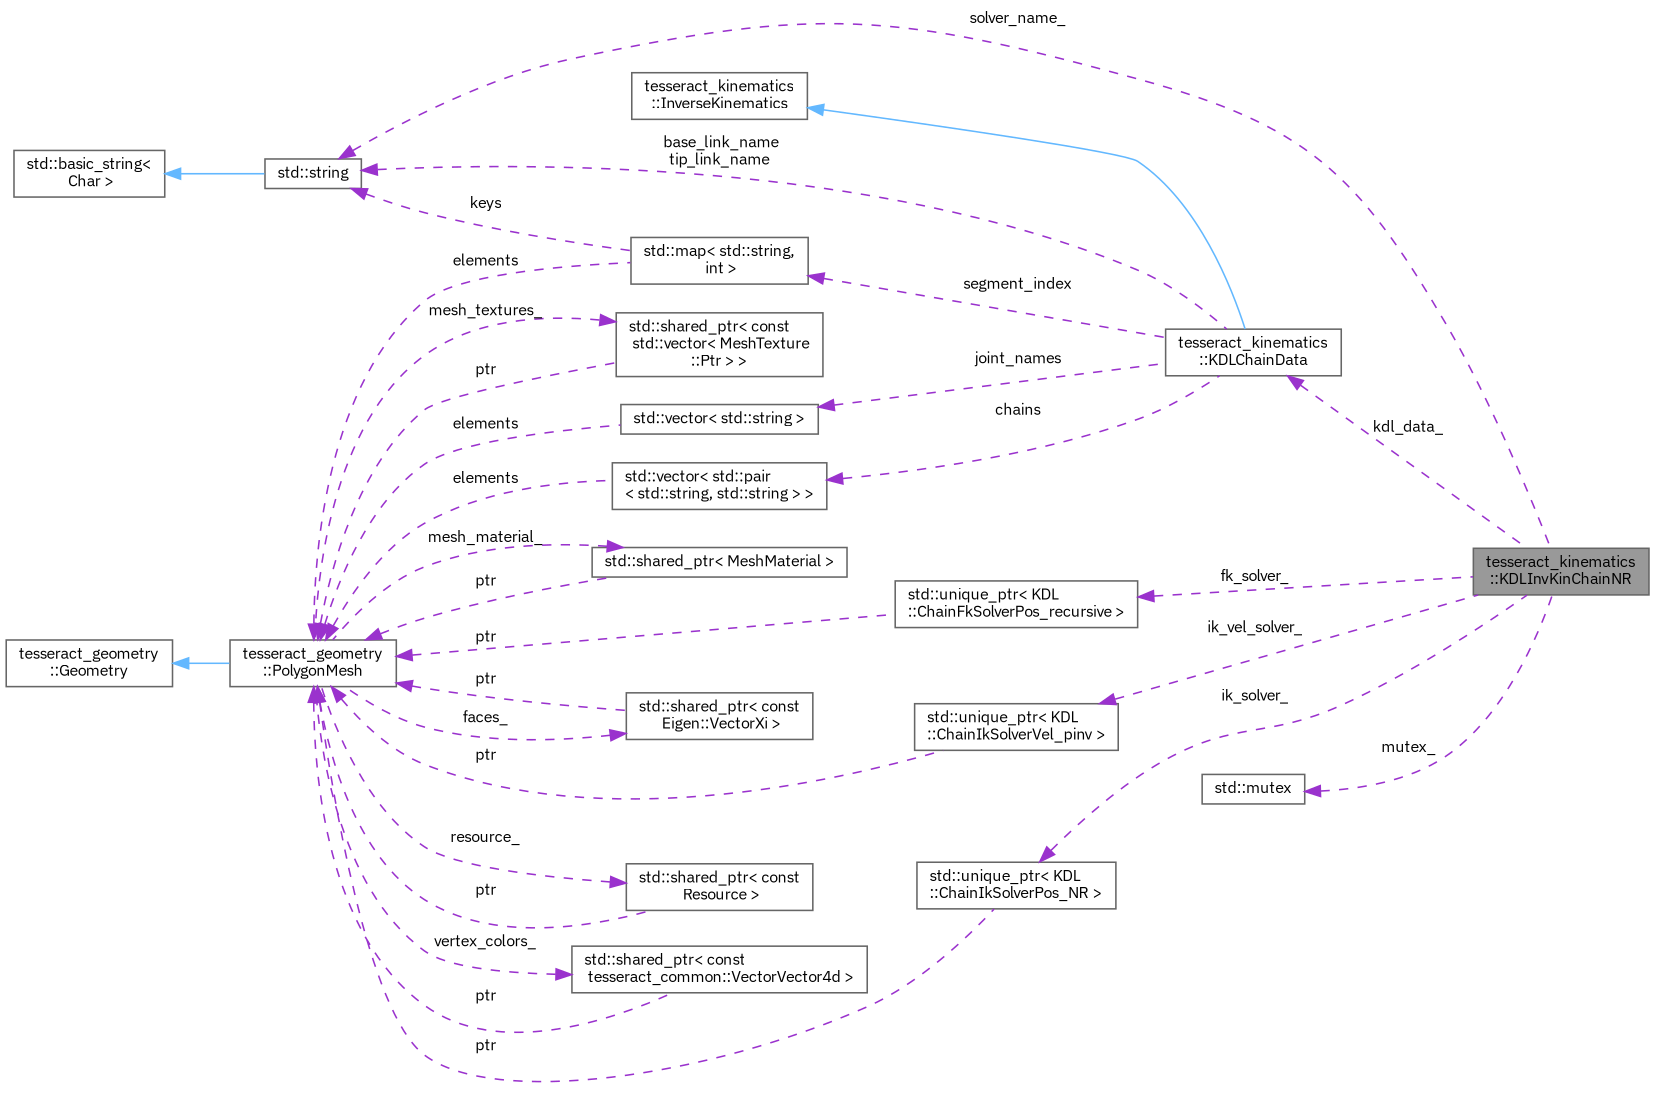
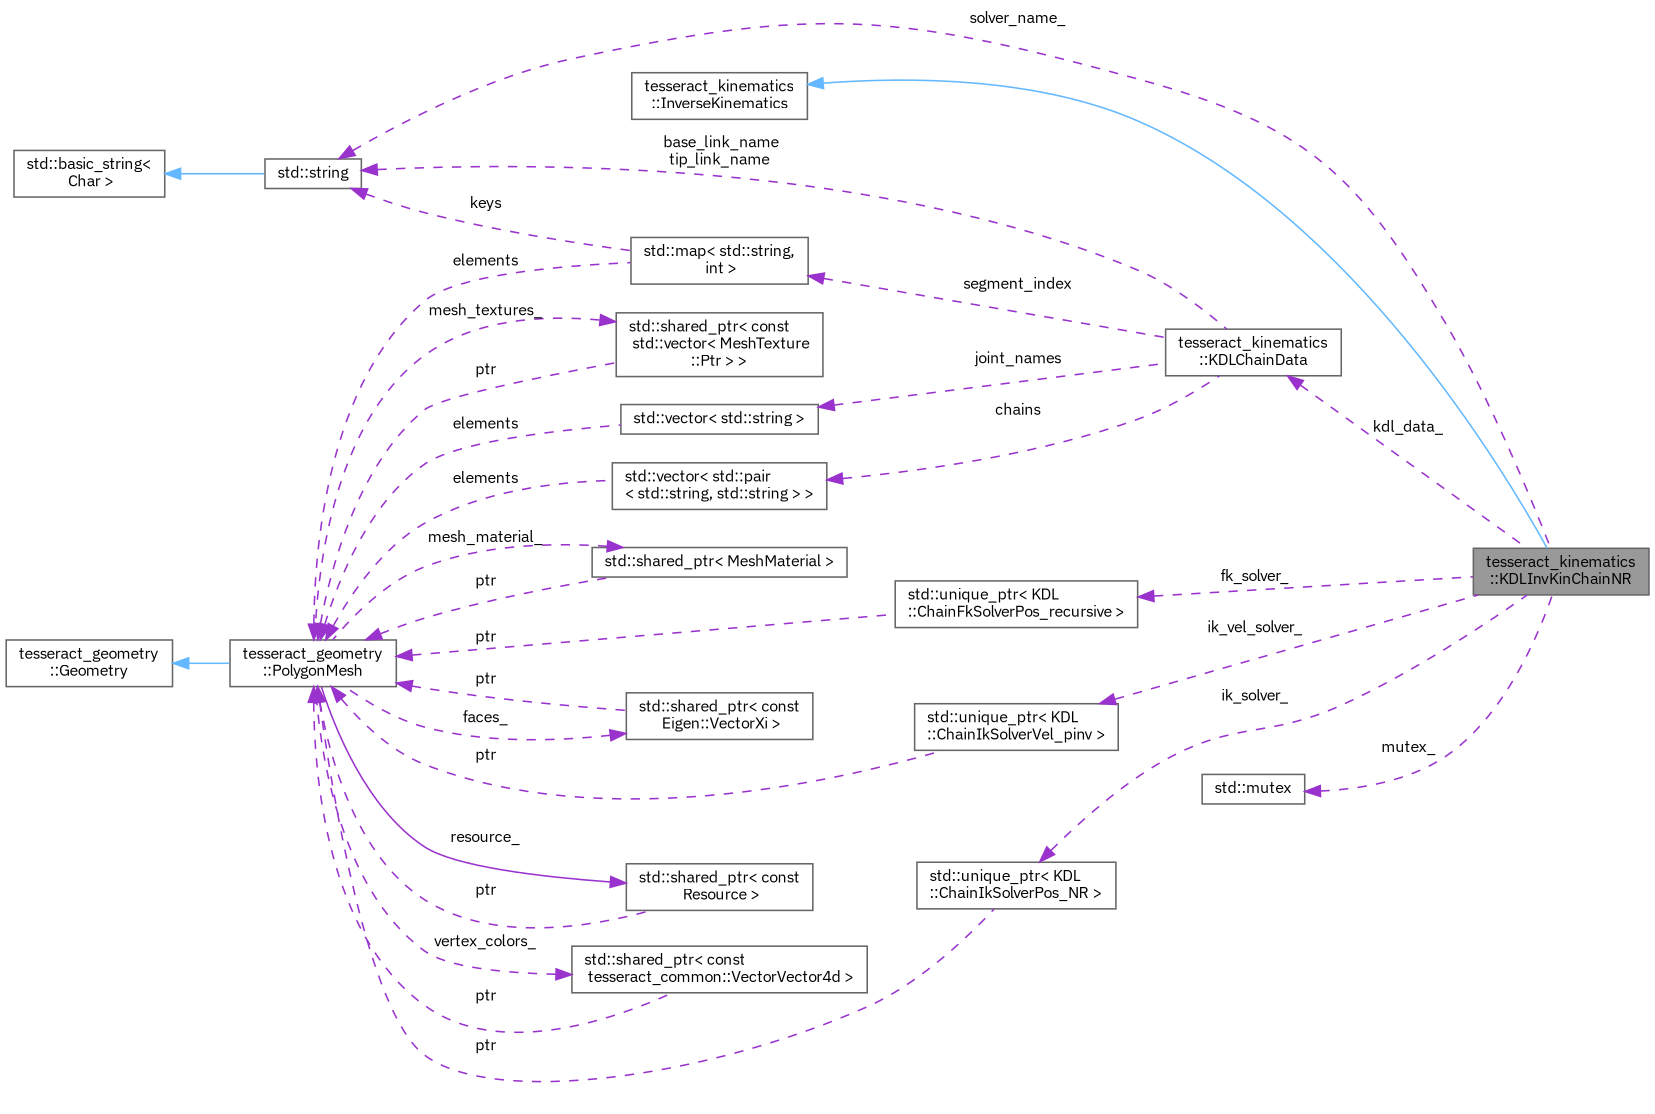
(1081, 149) -> (1257, 195)
(423, 846) -> (423, 846)
